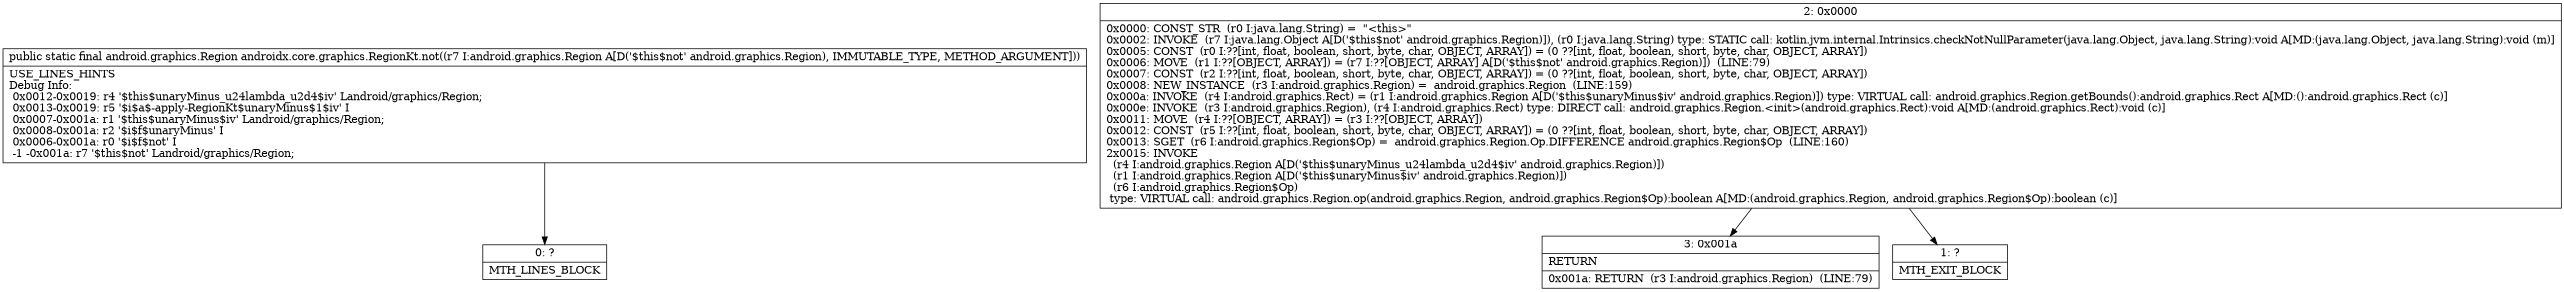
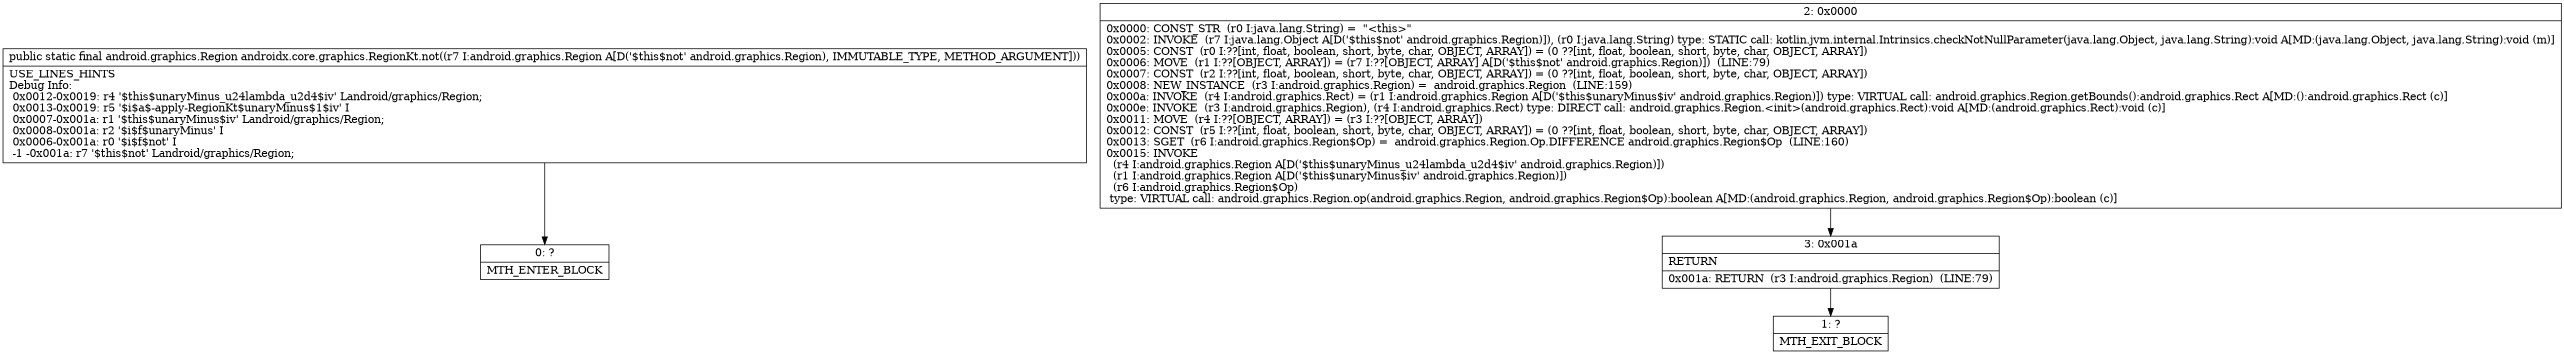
(1156, 154) -> (1156, 154)
(1921, 223) -> (1831, 298)
(545, 270) -> (545, 270)
